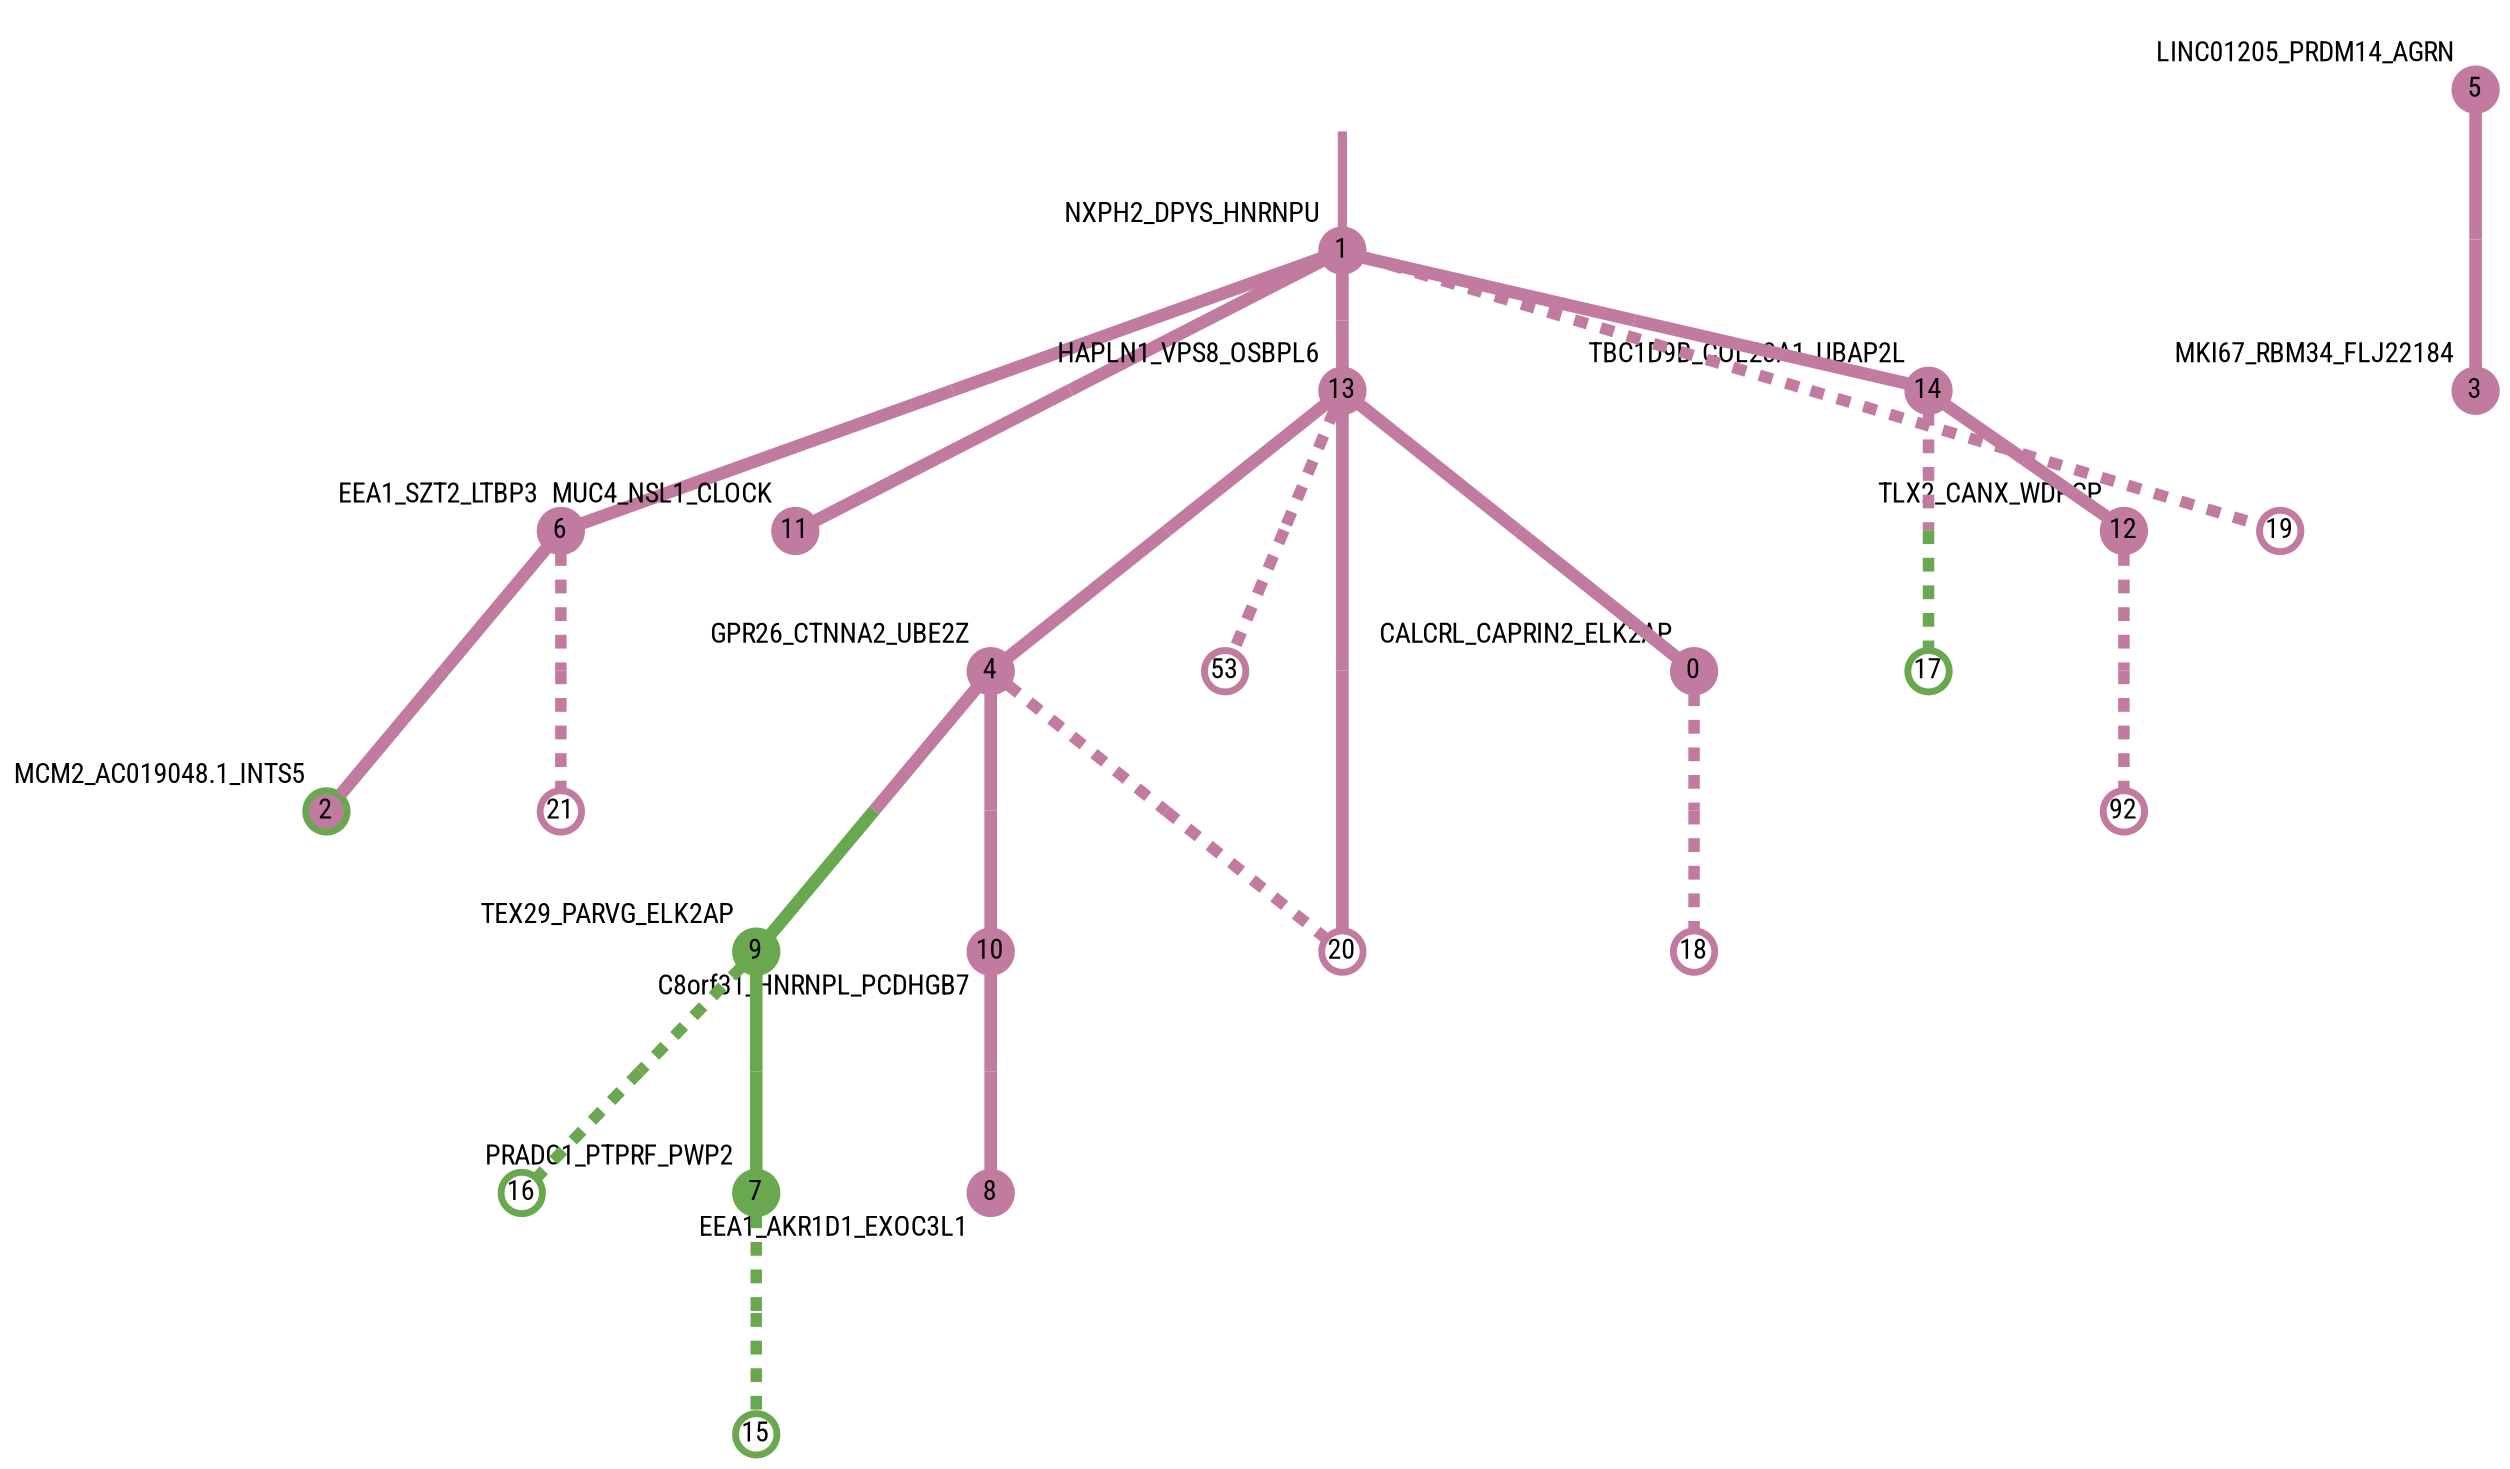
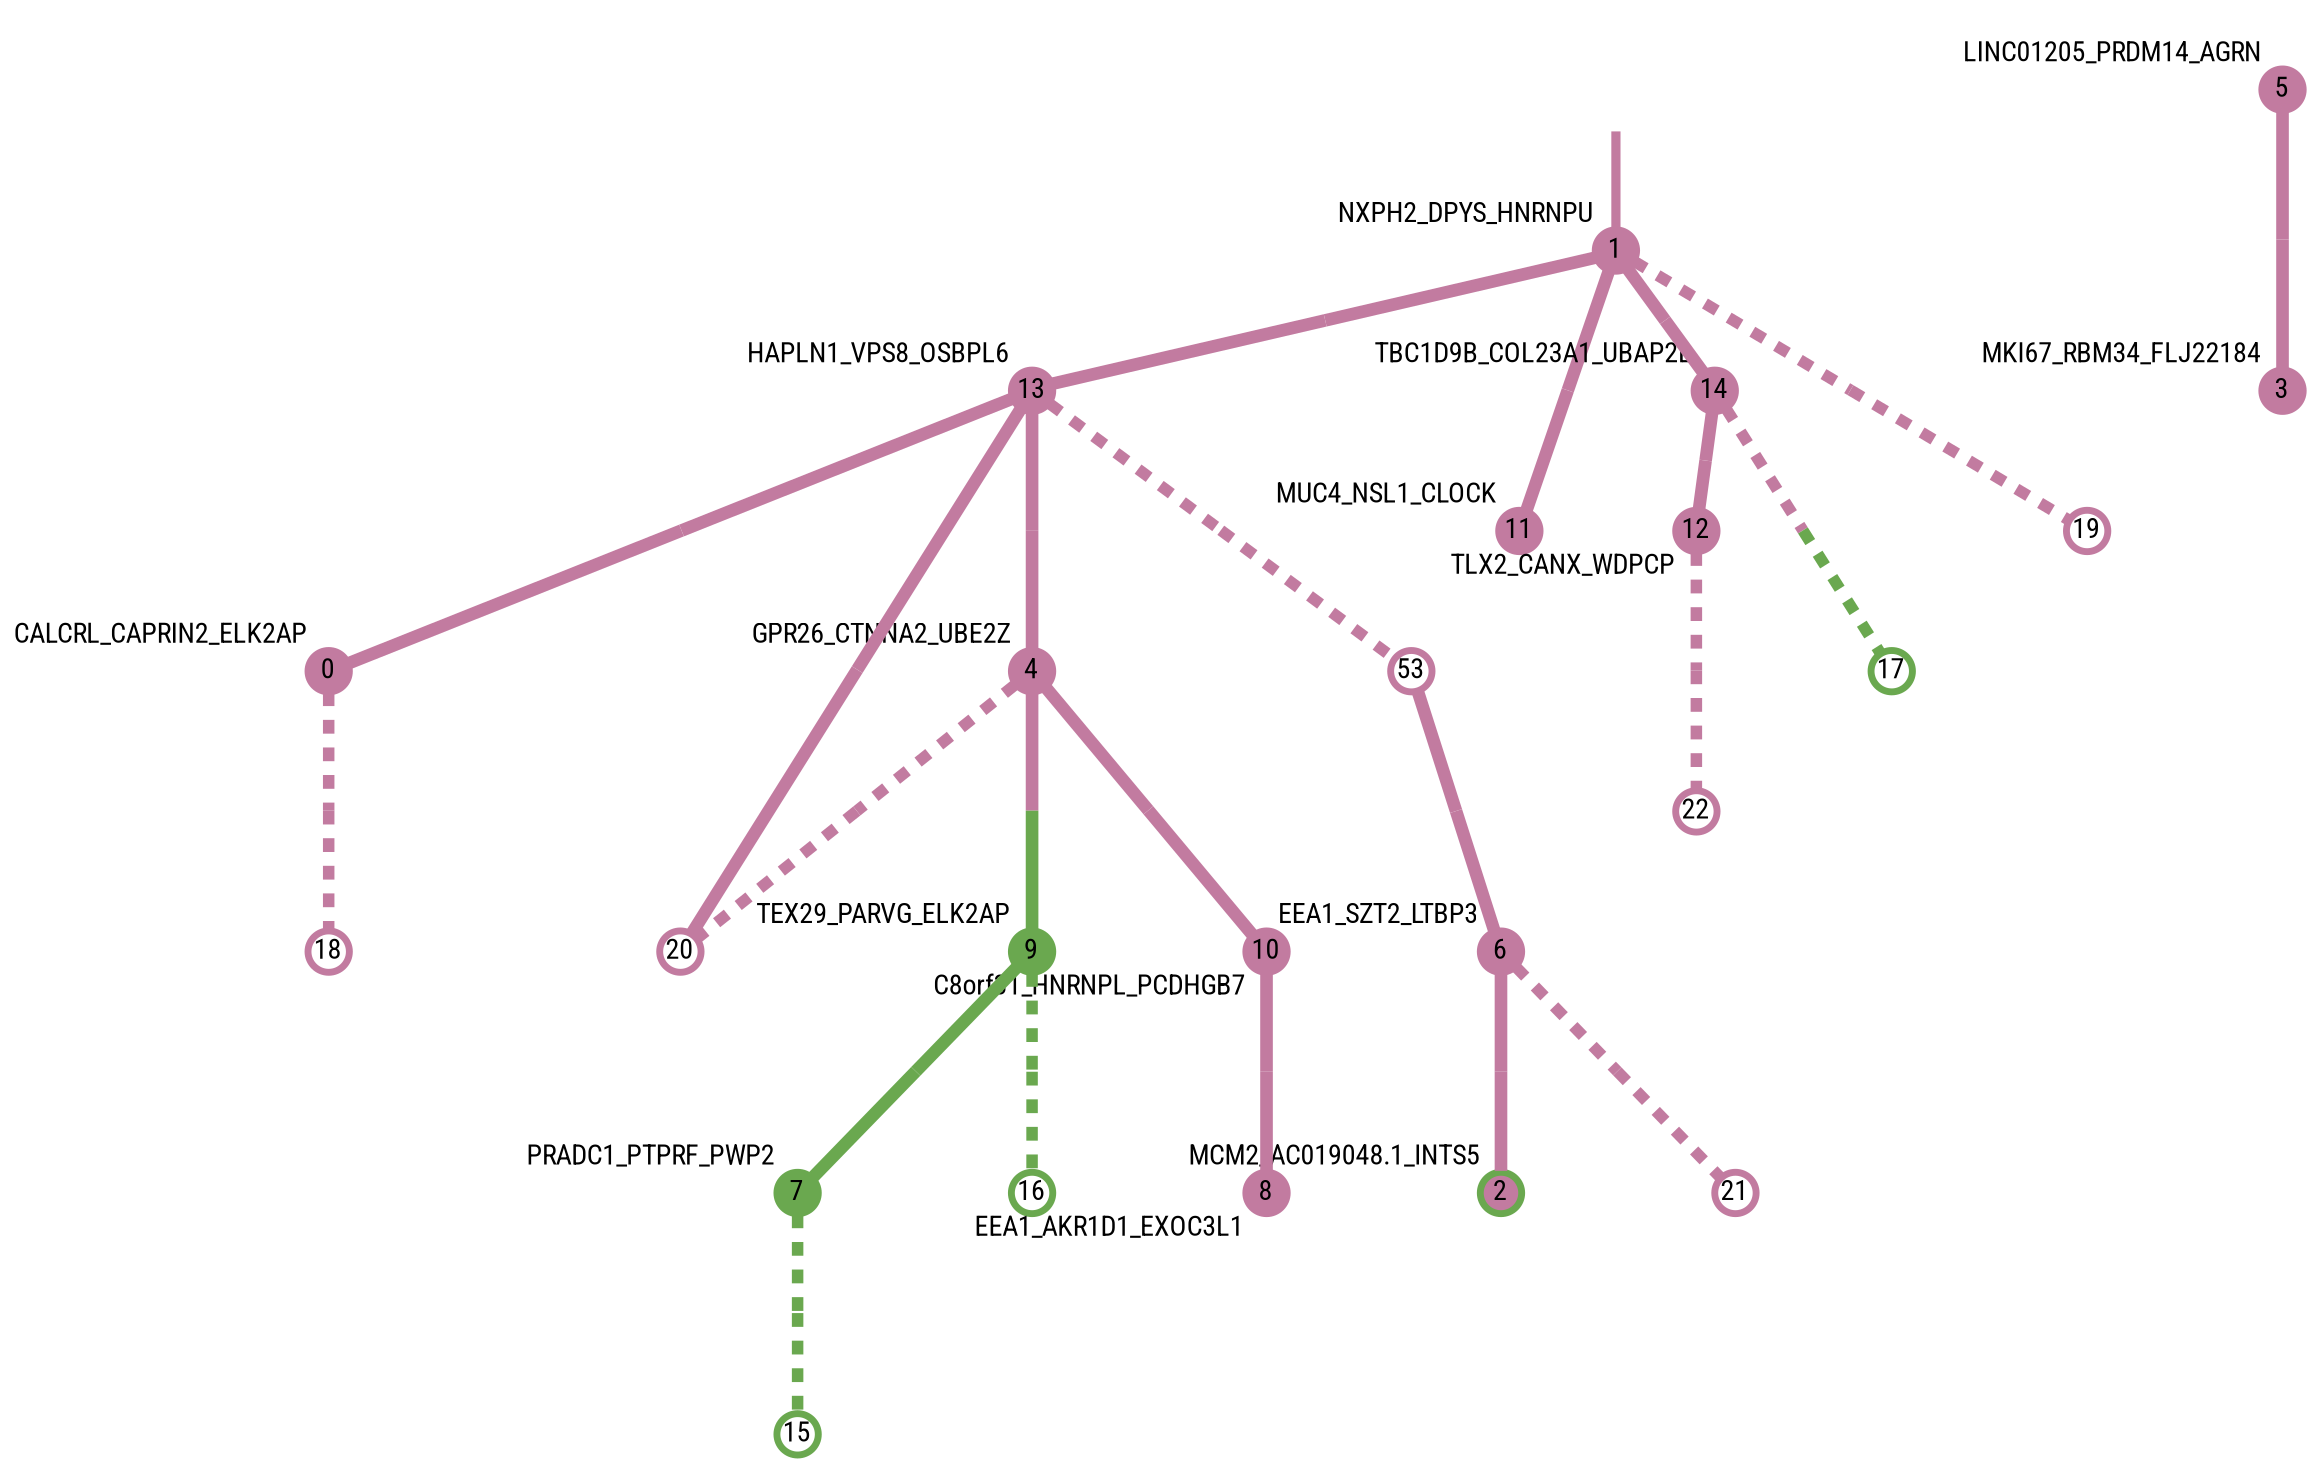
(952, 391) -> (1456, 811)
(2124, 811) -> (1696, 811)
